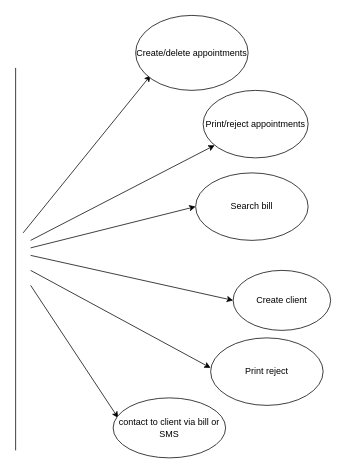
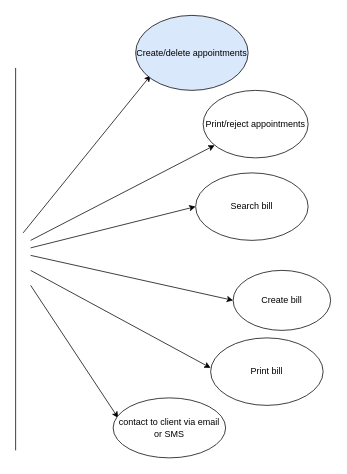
(192, 53) -> (192, 53)
(282, 300) -> (282, 300)
(267, 372) -> (267, 372)
(169, 428) -> (169, 428)
